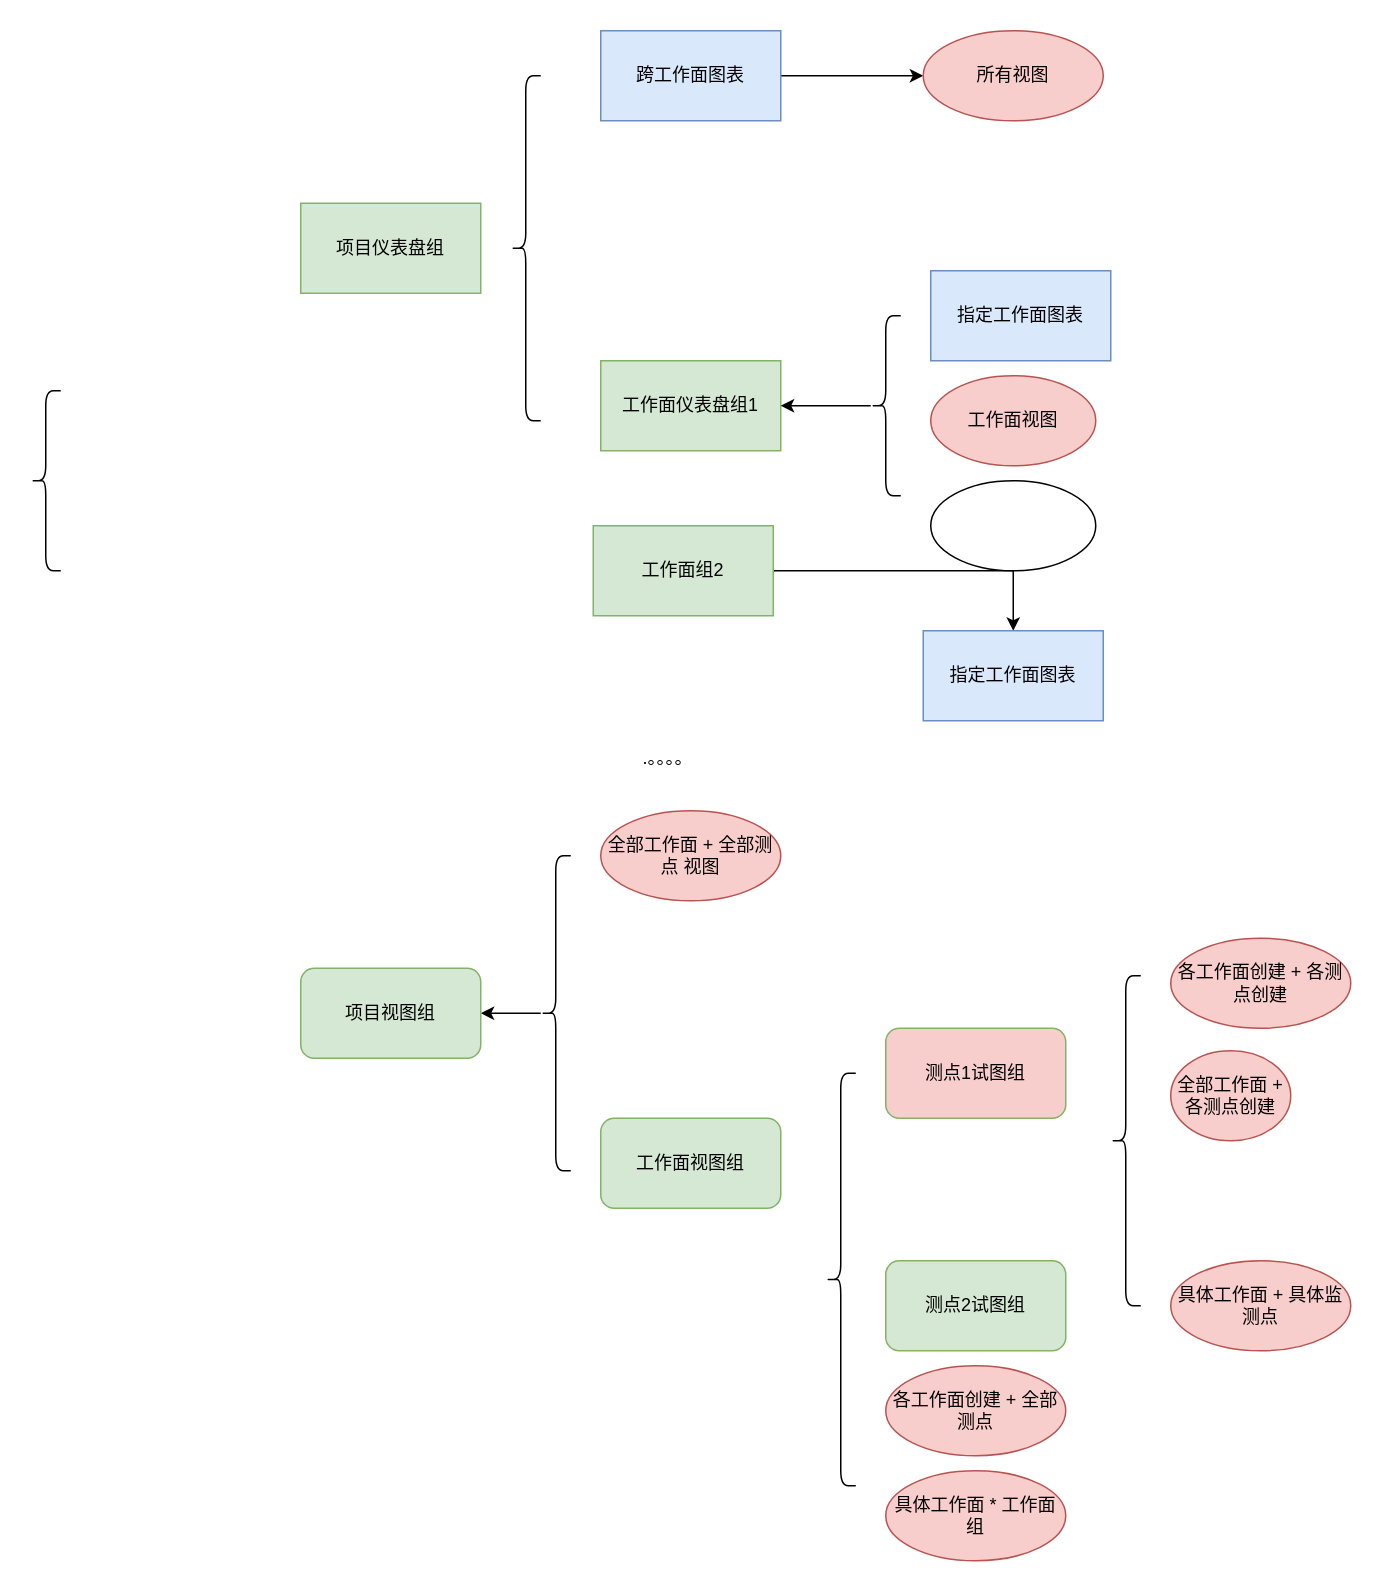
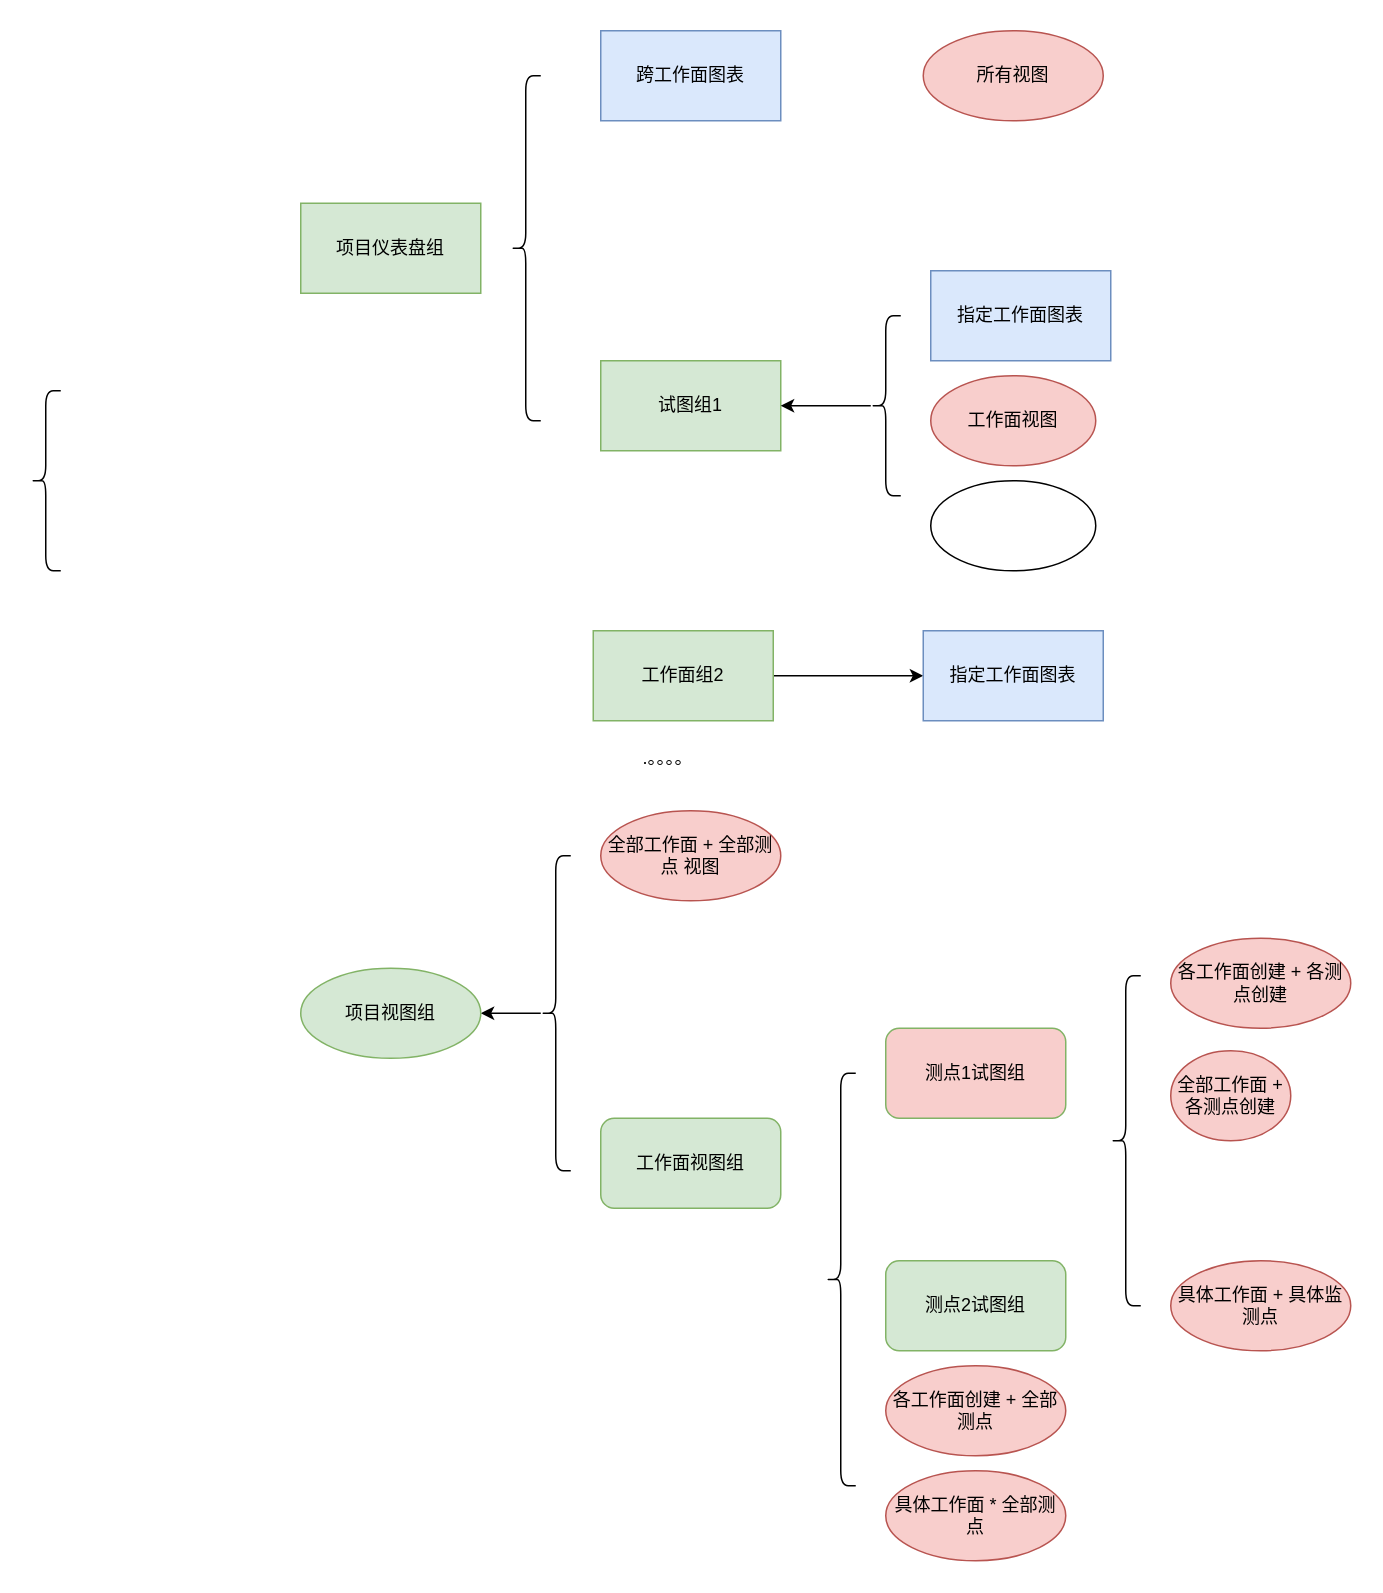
(847, 76) -> none
(691, 406) -> (691, 406)
(683, 571) -> (683, 676)
(391, 1013) -> (391, 1013)
(976, 1516) -> (976, 1516)
